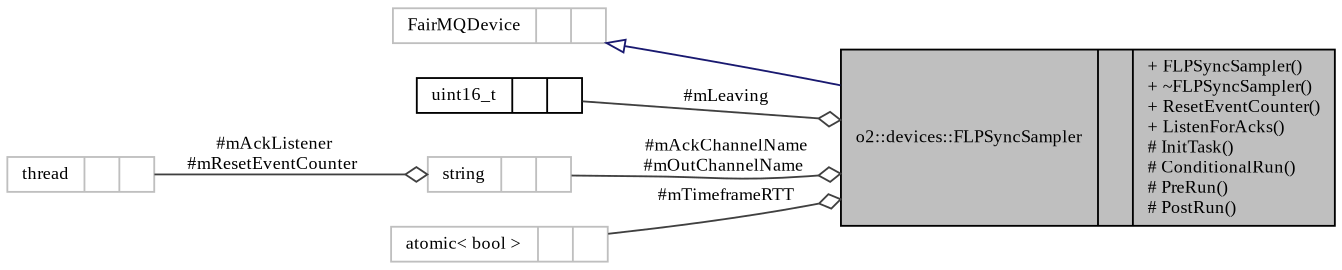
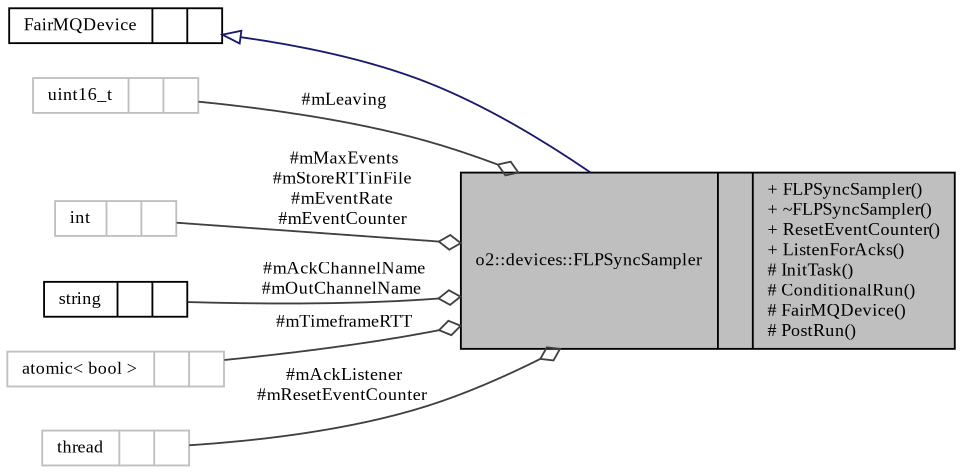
(499, 26) -> (116, 26)
(499, 95) -> (116, 95)
(280, 174) -> (370, 421)
(499, 174) -> (116, 299)
(1188, 187) -> (837, 310)
none -> (116, 218)
